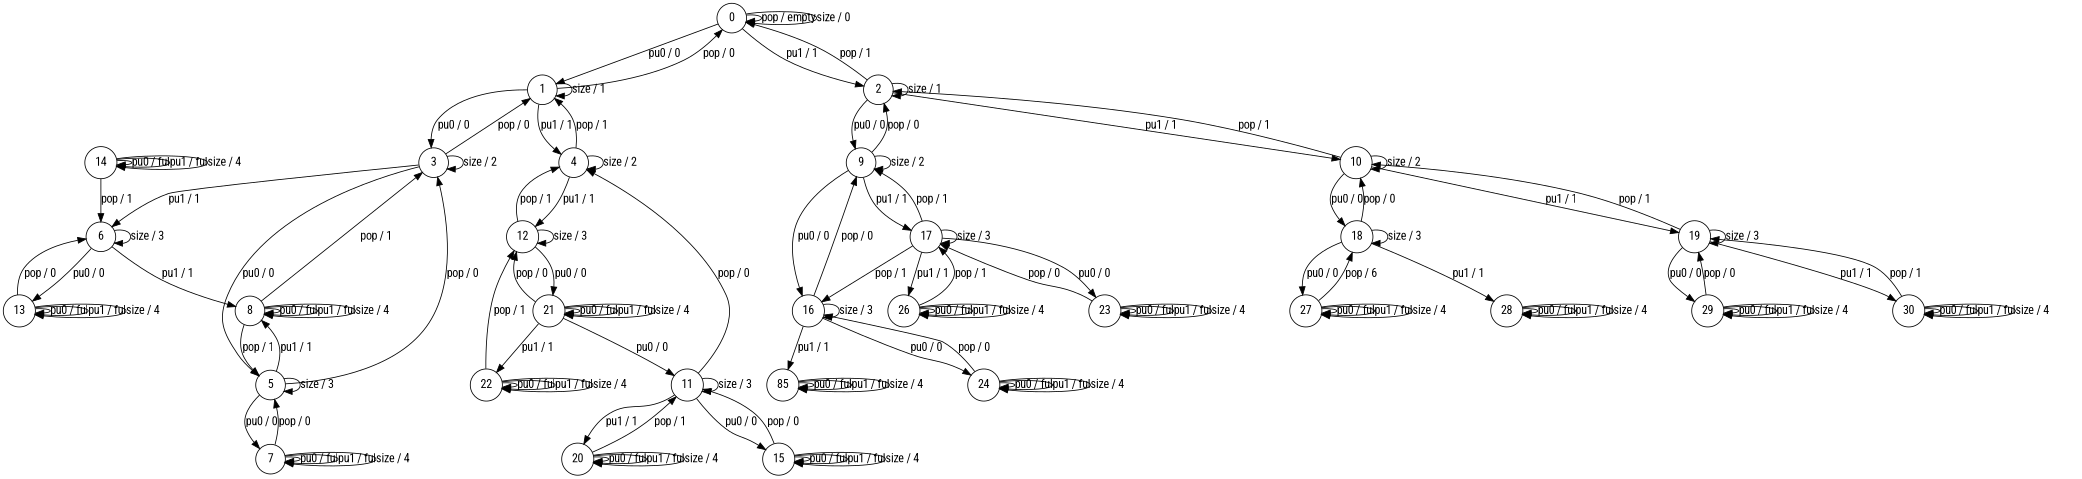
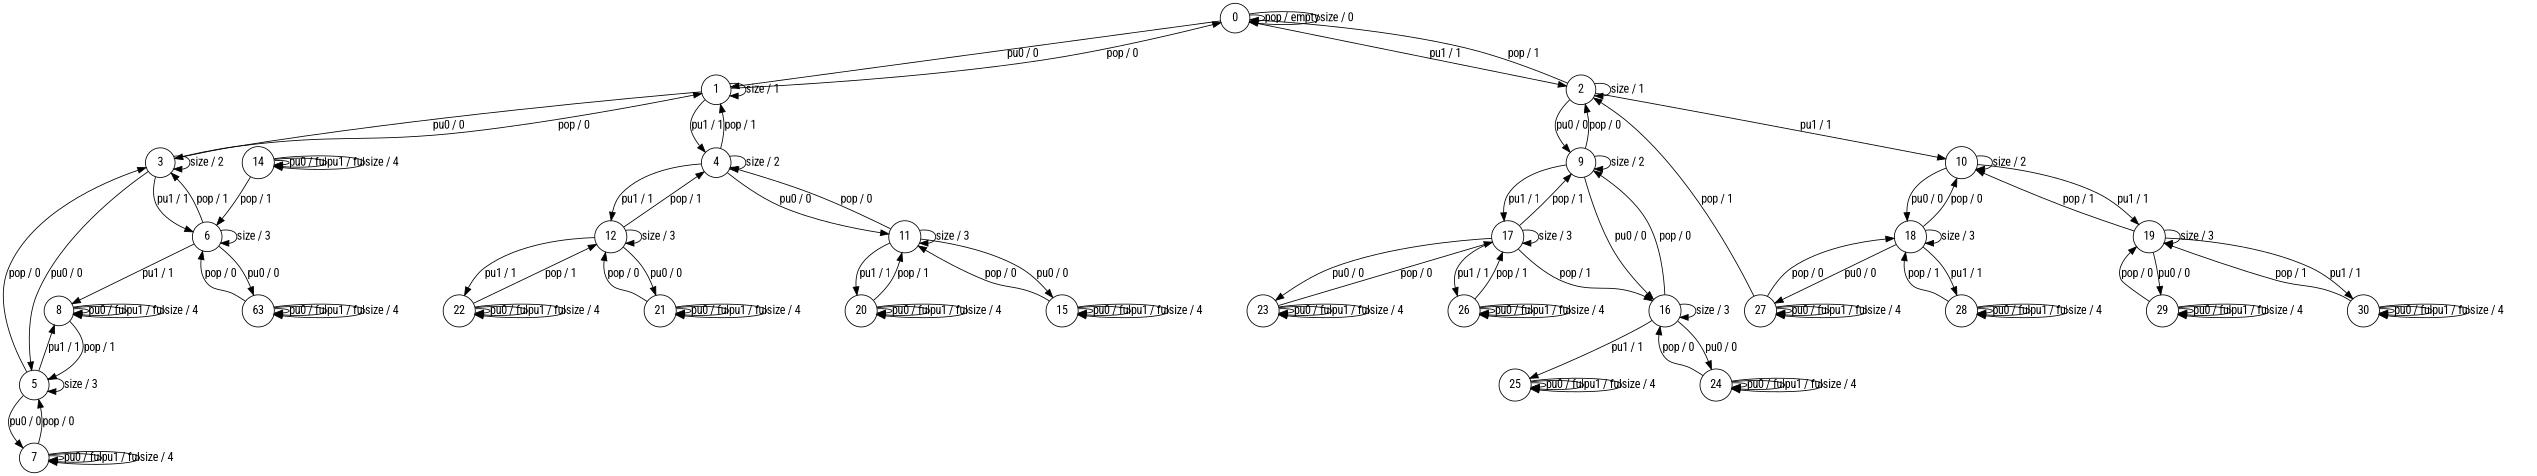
(1123, 111) -> (1689, 189)
(339, 239) -> (192, 199)
(1361, 274) -> (1808, 274)
none -> (1918, 288)
(19, 311) -> (258, 311)
(616, 344) -> (799, 214)
(520, 345) -> (525, 249)
(783, 385) -> (1515, 385)
